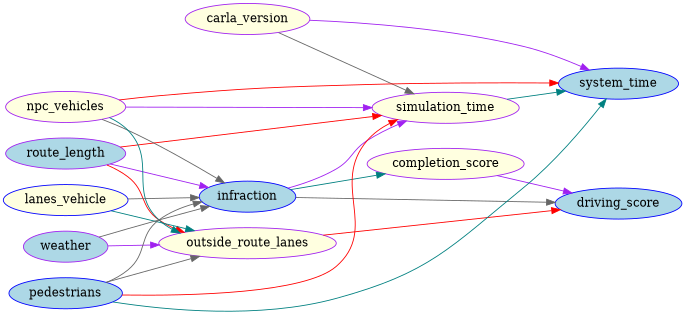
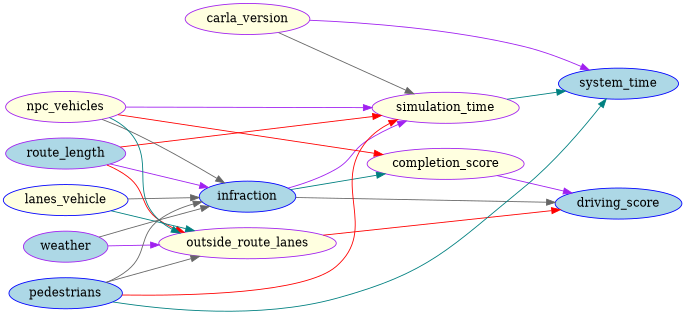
(334, 85) -> (259, 136)
